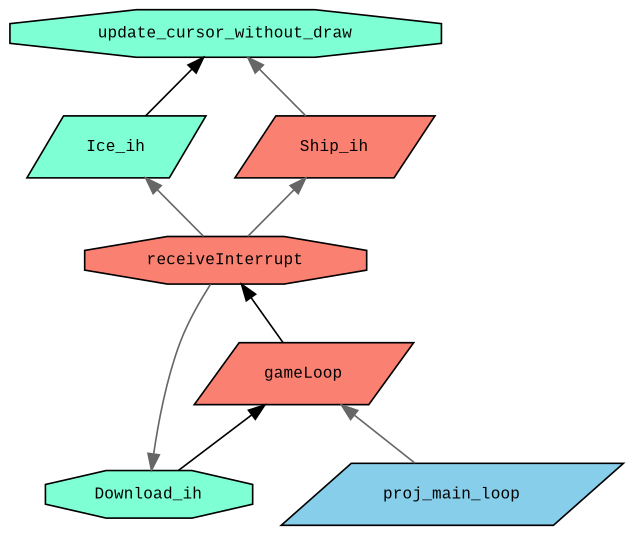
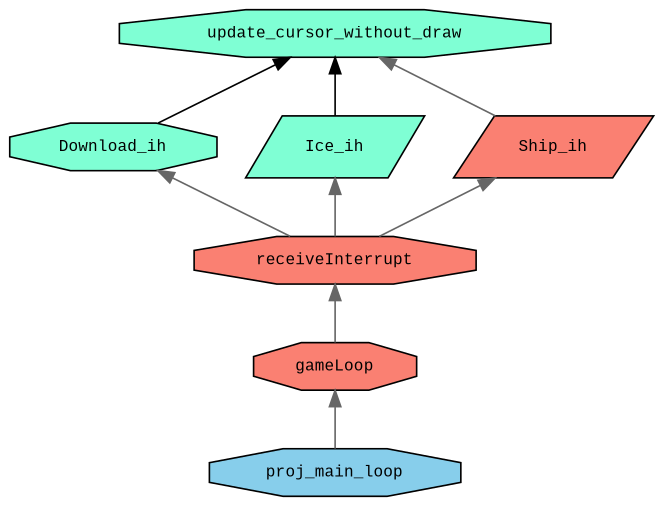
(267, 320) -> (335, 322)
(304, 374) -> (335, 366)
(215, 443) -> (217, 94)
(452, 494) -> (335, 473)
